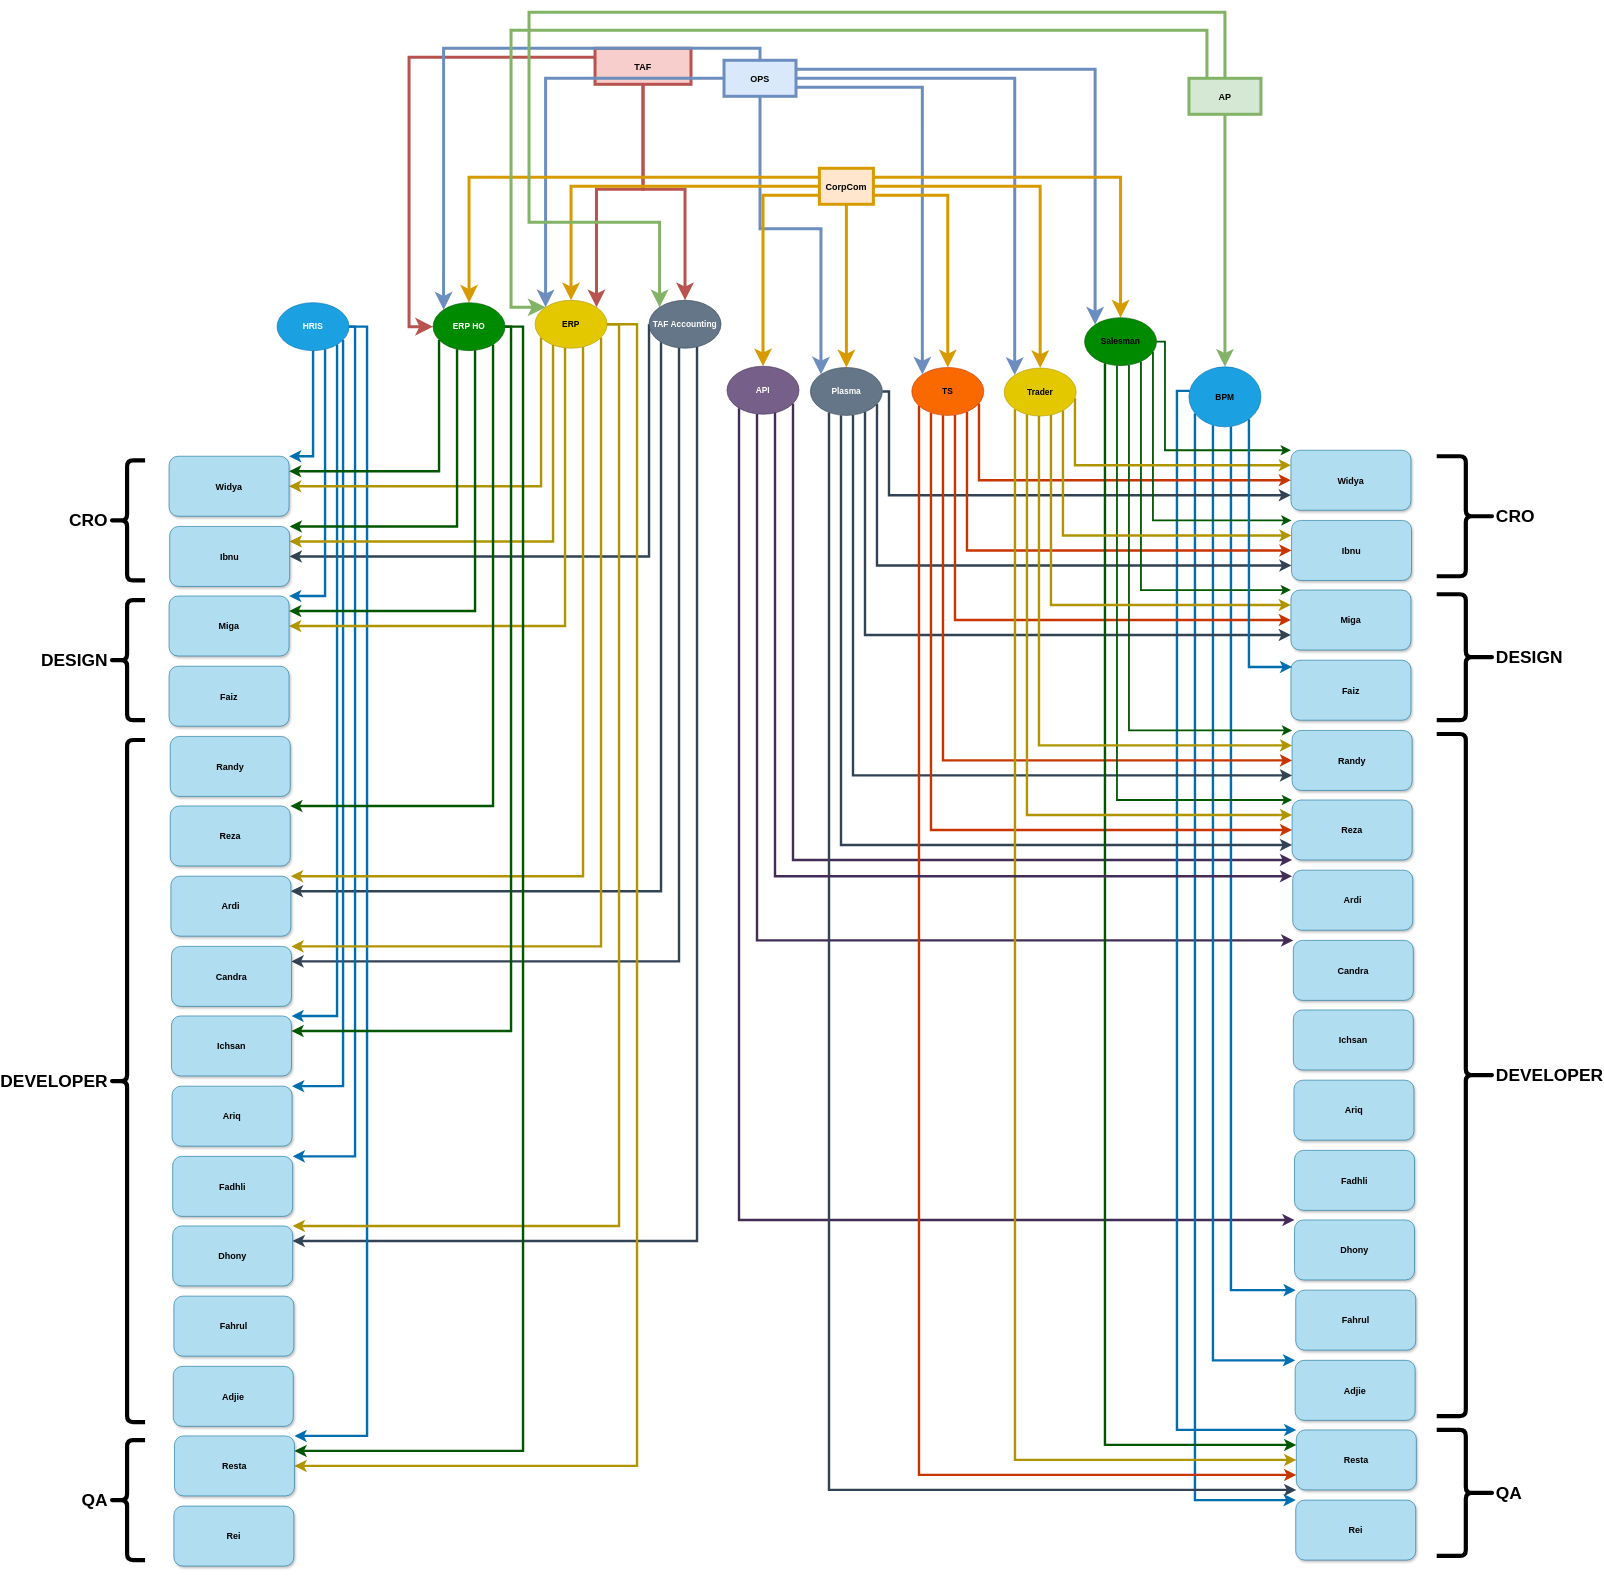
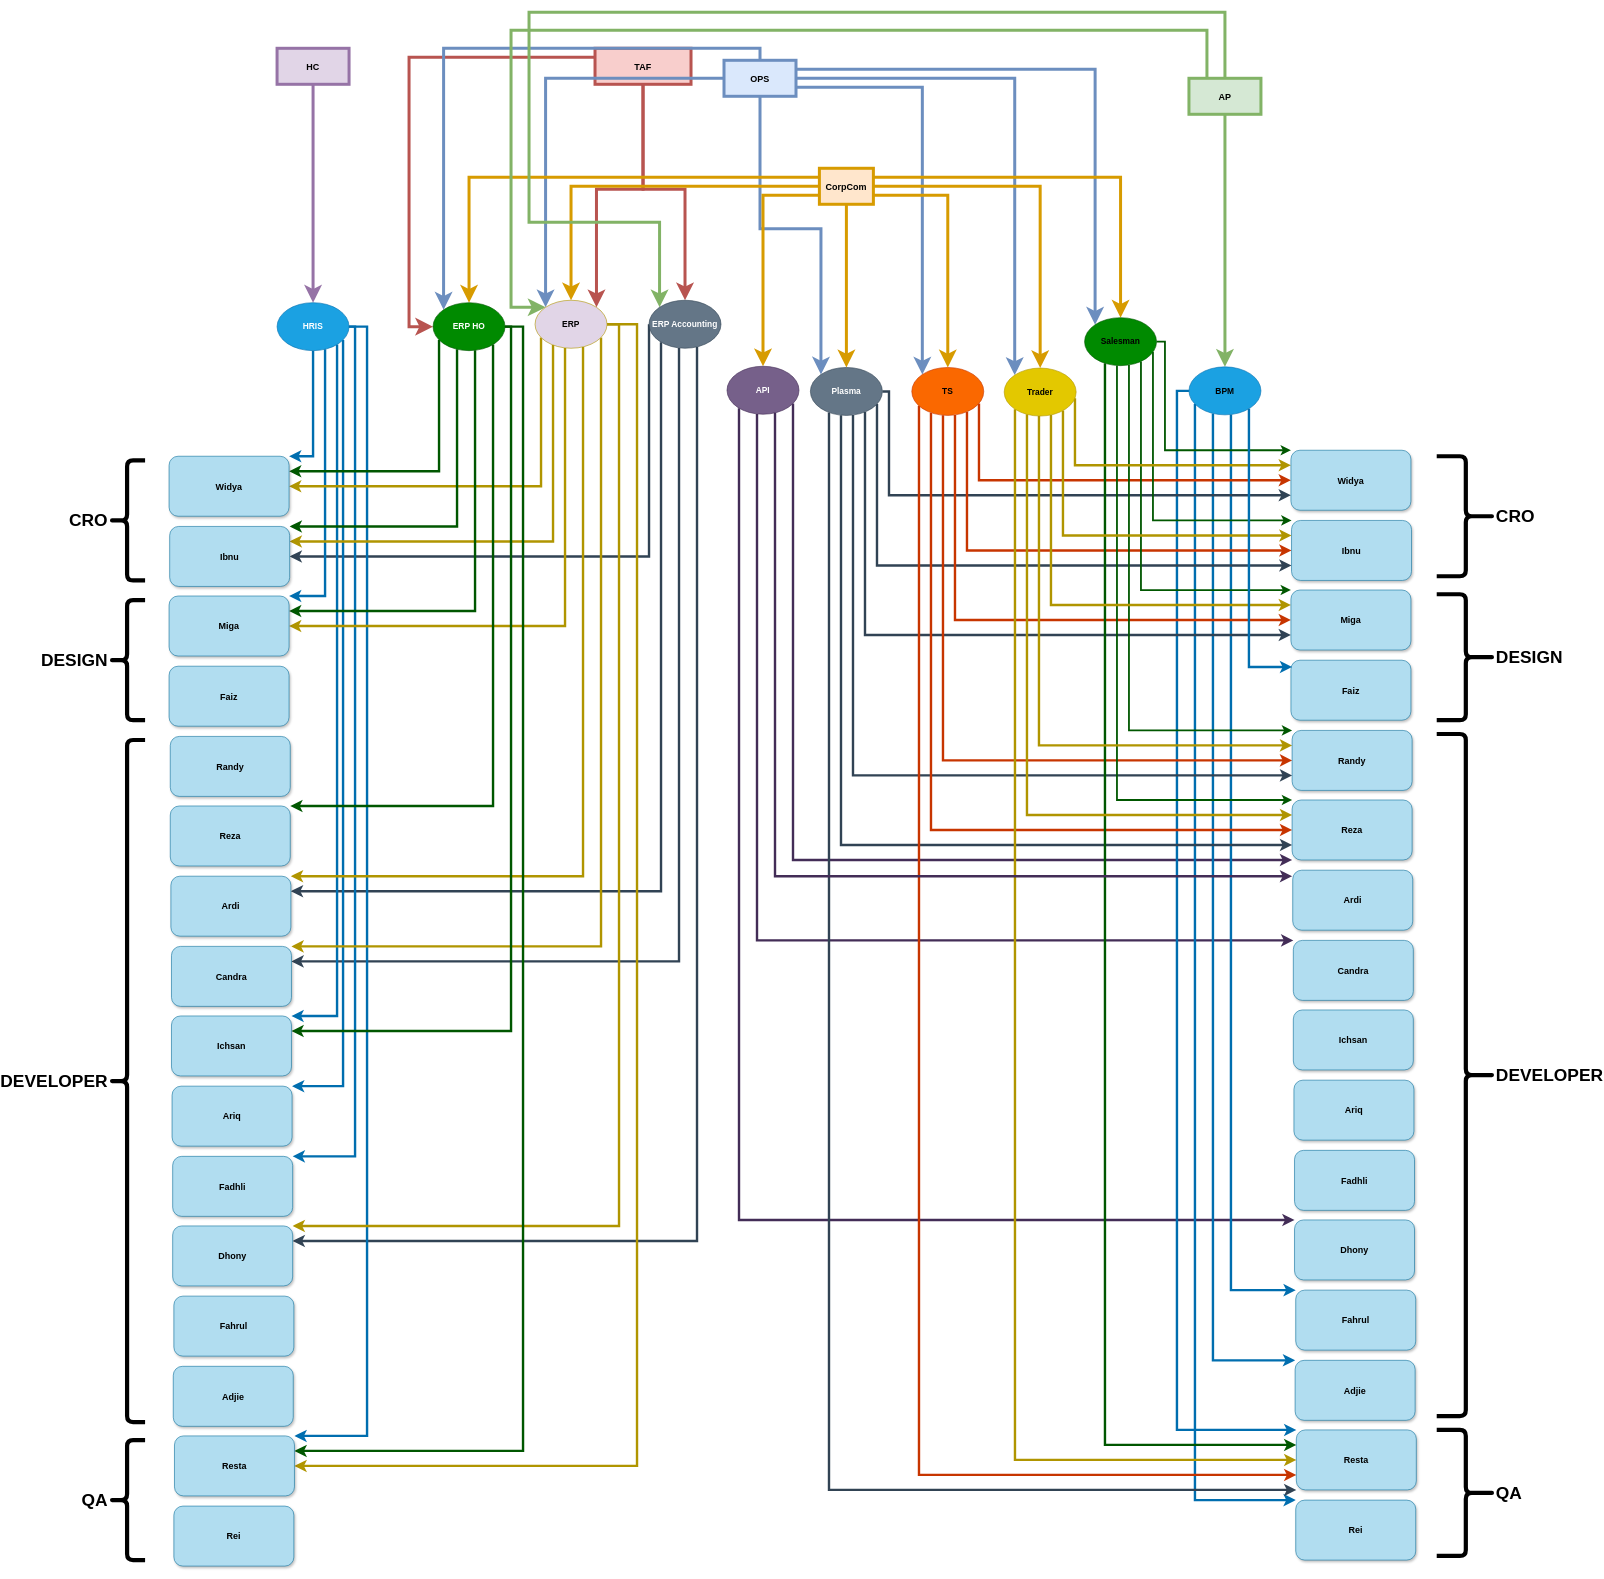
none -> (313, 66)
none -> (313, 188)
(571, 324) -> (571, 324)
(685, 324) -> (685, 324)
(1225, 397) -> (1225, 391)
